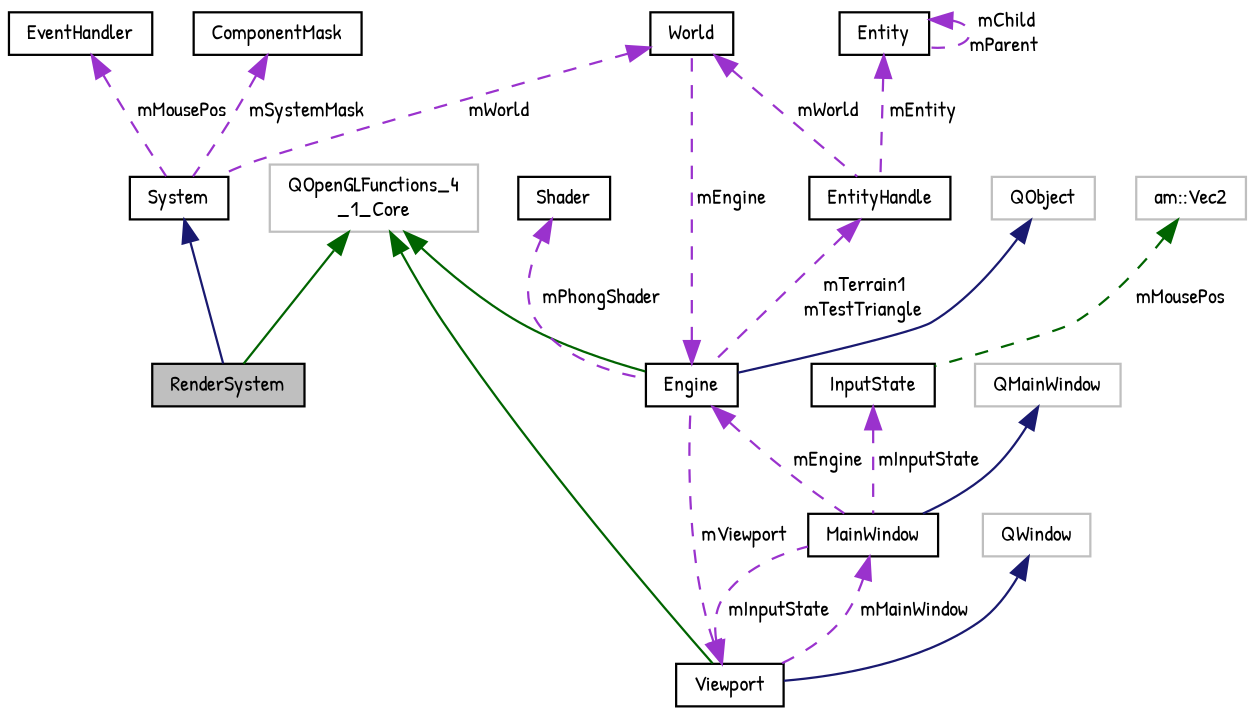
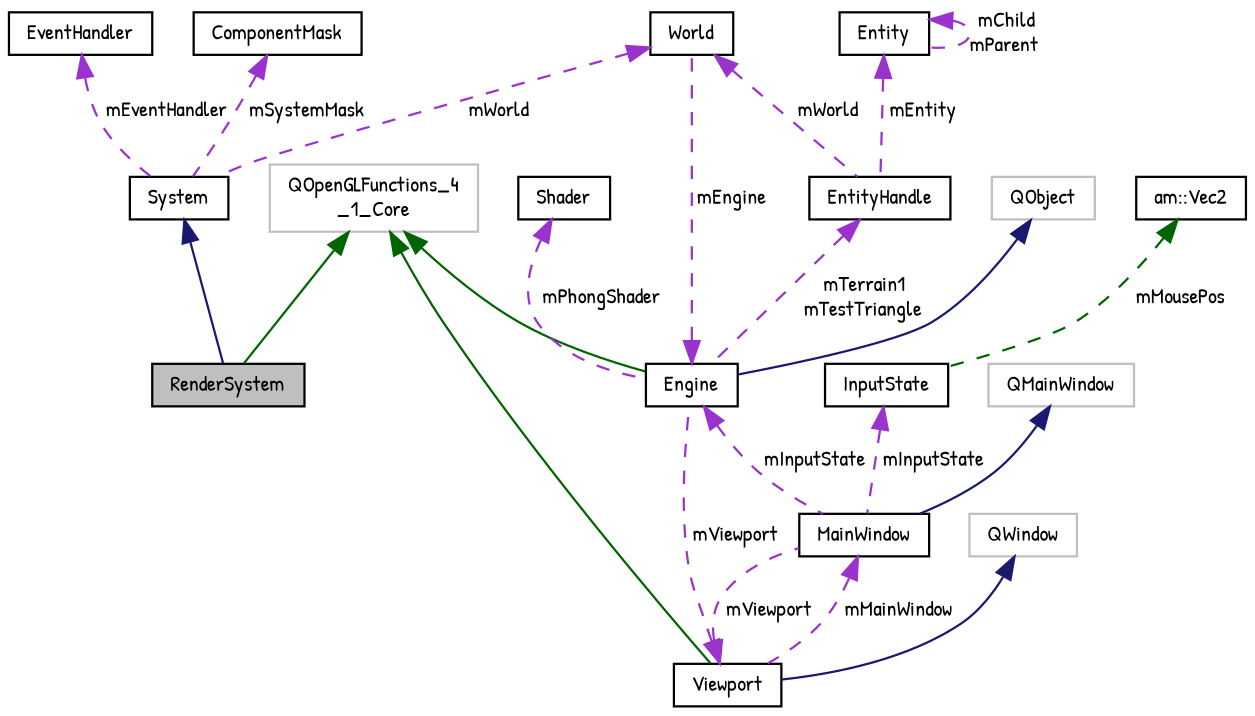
(180, 111) -> (165, 111)
(1191, 198) -> (1191, 198)
(826, 460) -> (813, 460)
(777, 610) -> (767, 610)
